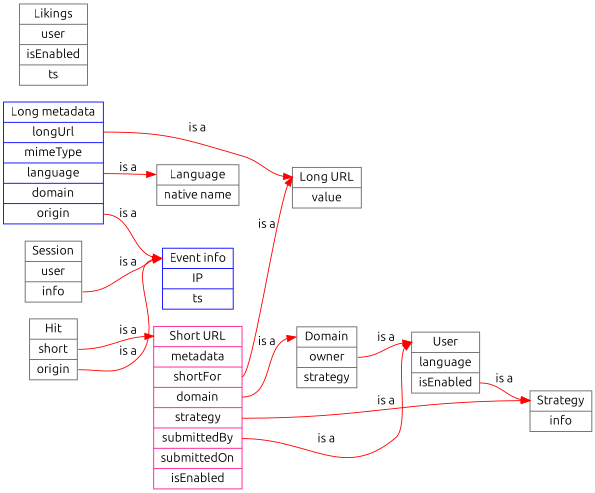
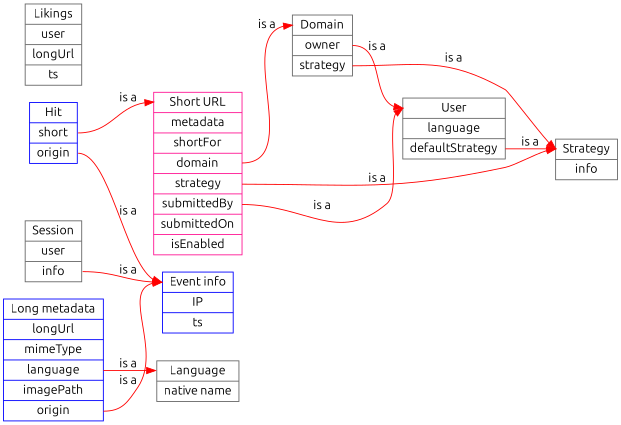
(53, 54) -> (53, 54)
none -> (465, 72)
(327, 188) -> none
(53, 193) -> (53, 390)
(53, 349) -> (53, 133)
(446, 382) -> (454, 148)
